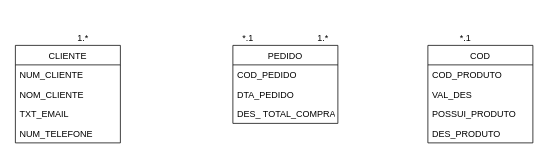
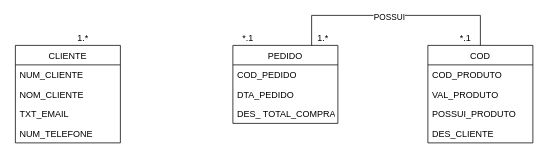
none -> (396, 15)
(450, 95) -> (460, 95)
(460, 134) -> (460, 134)
